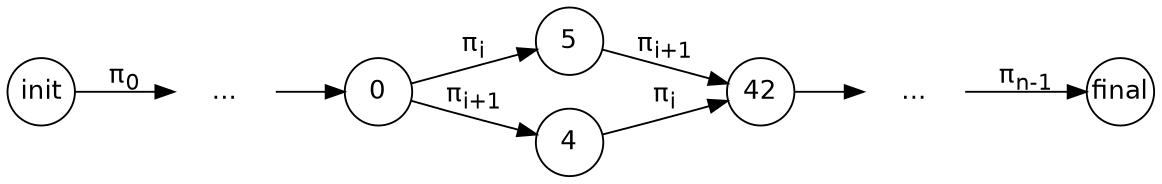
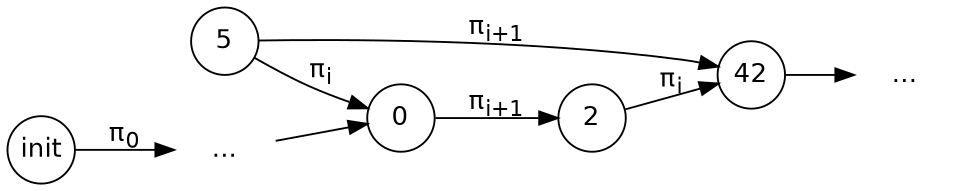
(465, 69) -> (301, 82)
(1120, 92) -> none
(570, 142) -> (592, 118)
